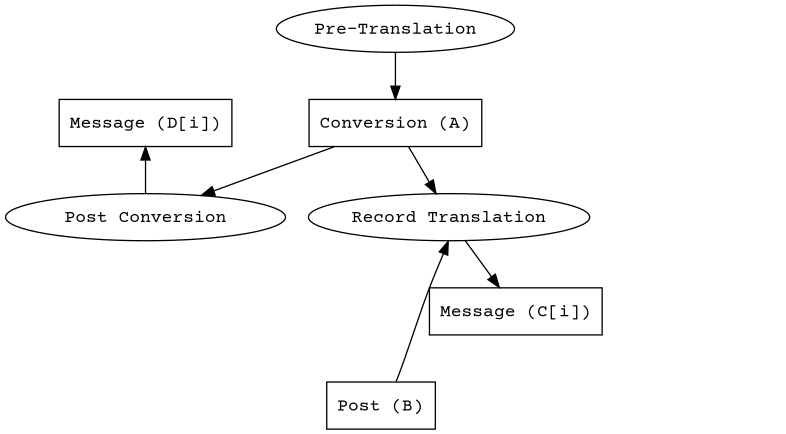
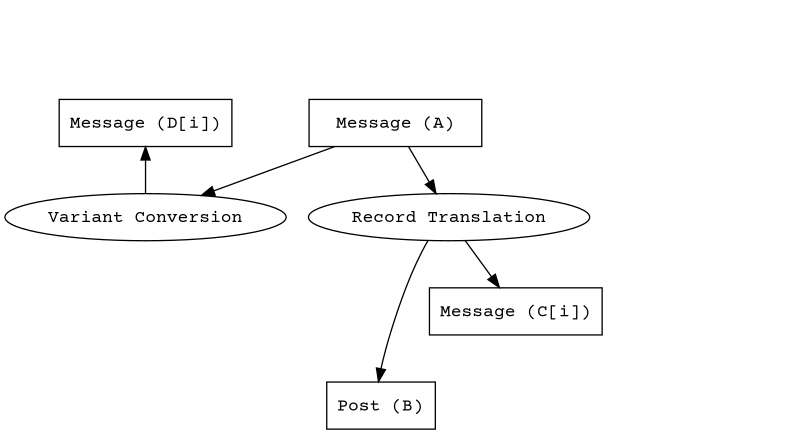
(395, 29) -> none
(395, 123) -> (395, 123)
(146, 217) -> (146, 217)
(419, 317) -> (400, 303)
